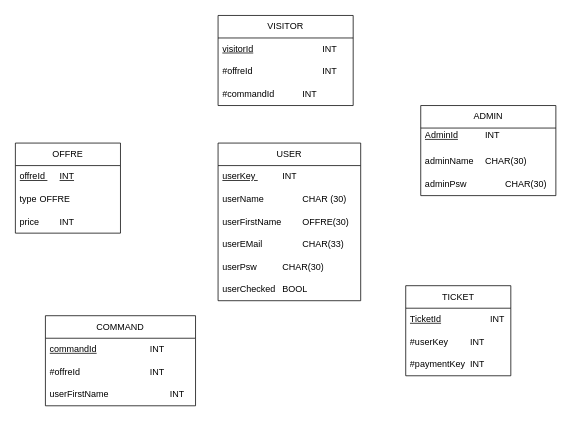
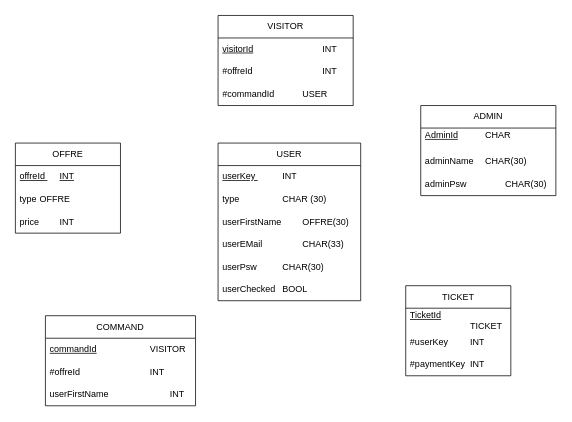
(260, 94) -> (263, 94)
(454, 139) -> (456, 139)
(270, 199) -> (260, 199)
(444, 319) -> (452, 319)
(88, 349) -> (98, 349)
